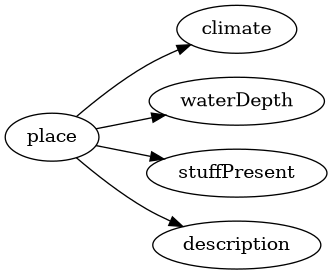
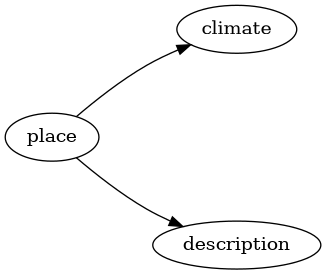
(237, 101) -> none
(237, 173) -> none
